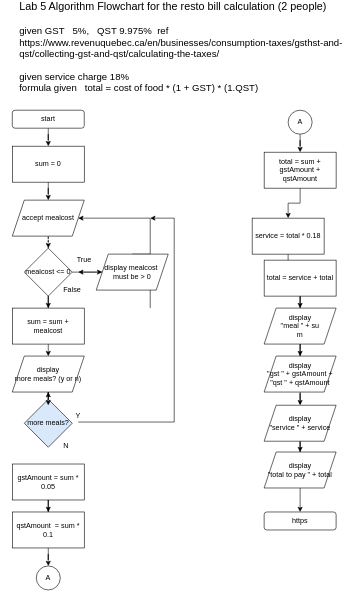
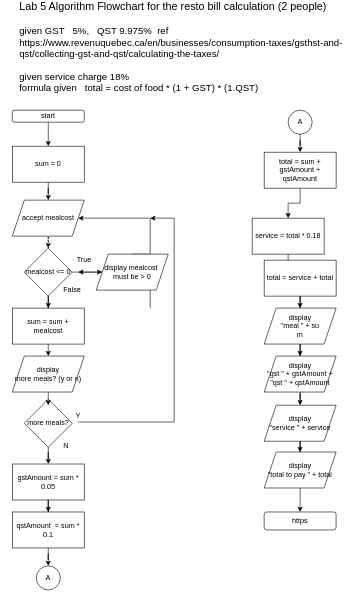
(48, 119) -> (48, 116)
(48, 390) -> (48, 456)
(48, 423) -> (48, 423)
